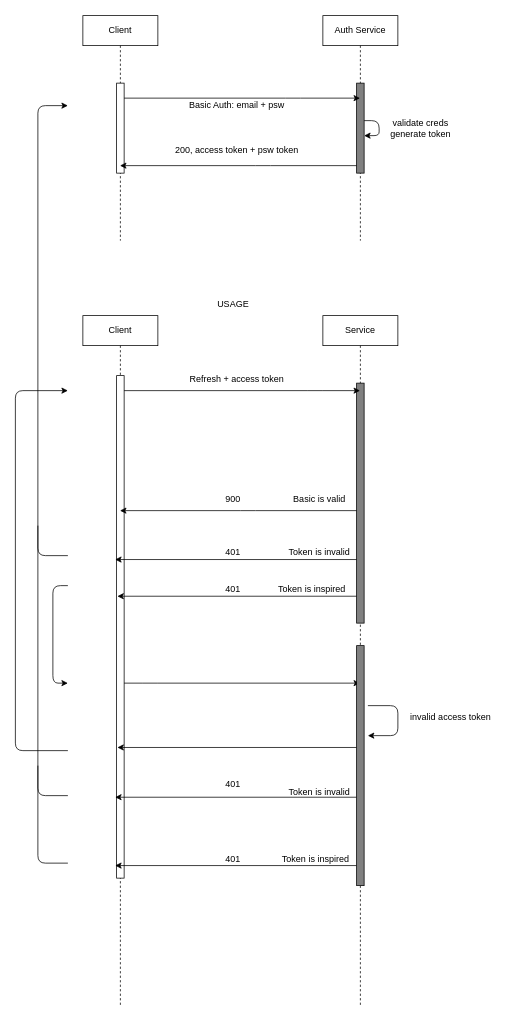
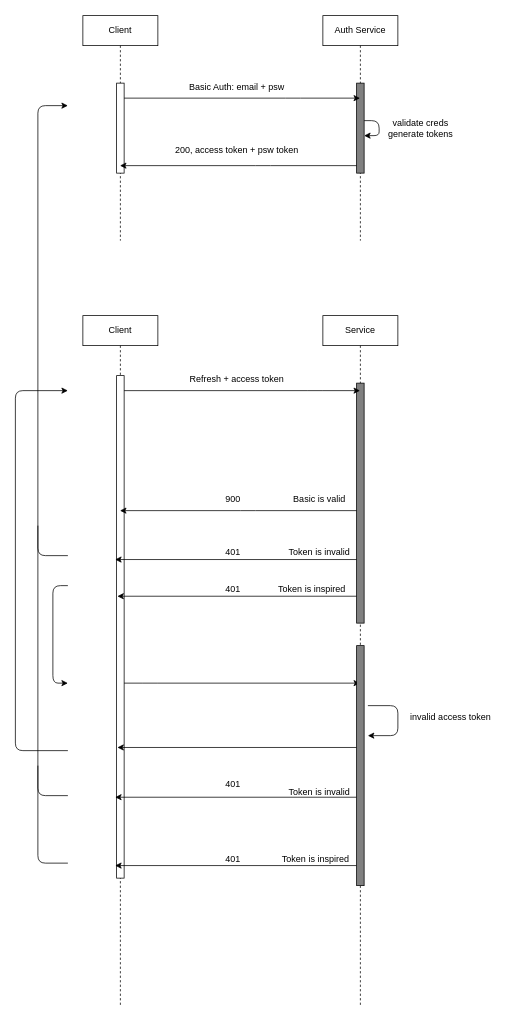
(237, 105) -> (237, 87)
(421, 128) -> (421, 128)
(233, 304) -> none
